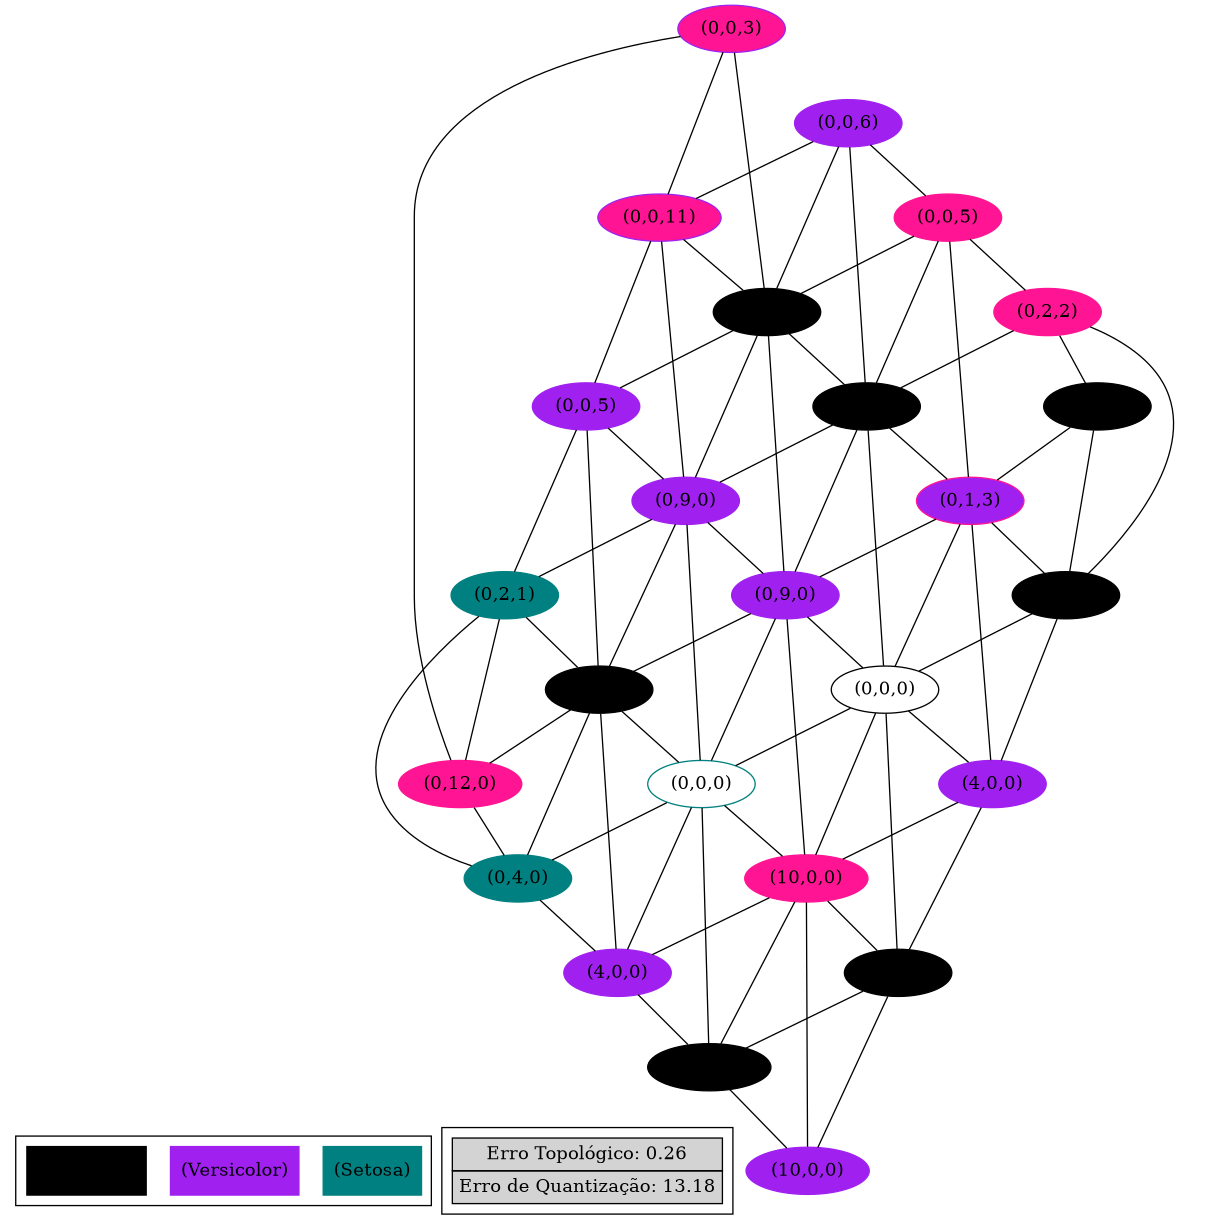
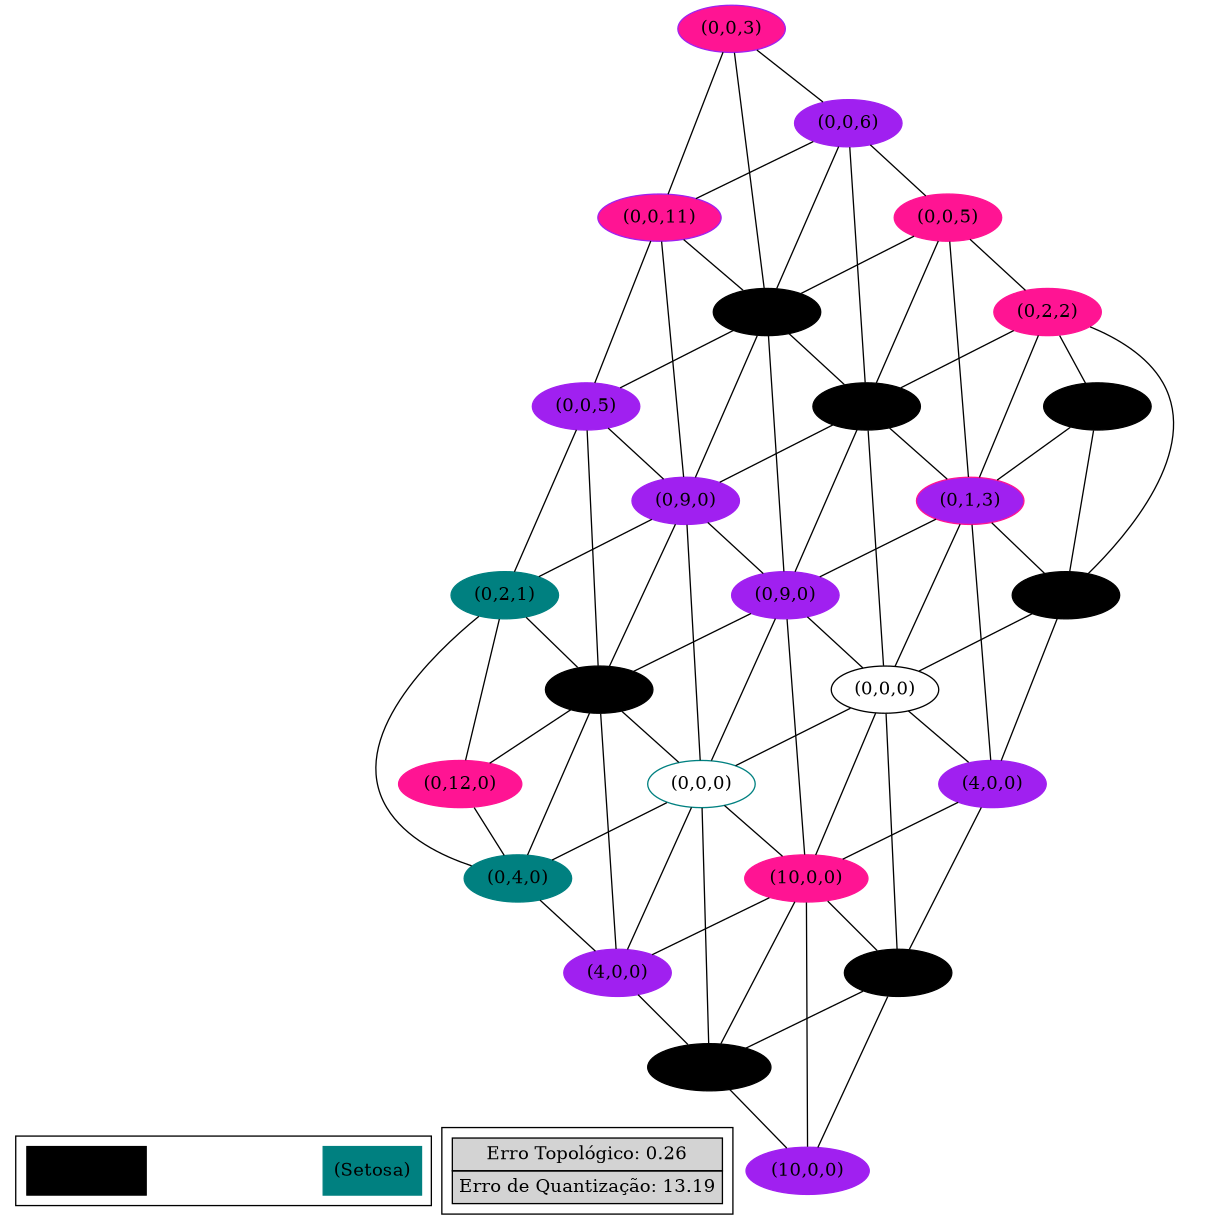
(414, 317) -> (790, 76)
none -> (1009, 406)
(235, 1171) -> none
(587, 1187) -> (587, 1187)
